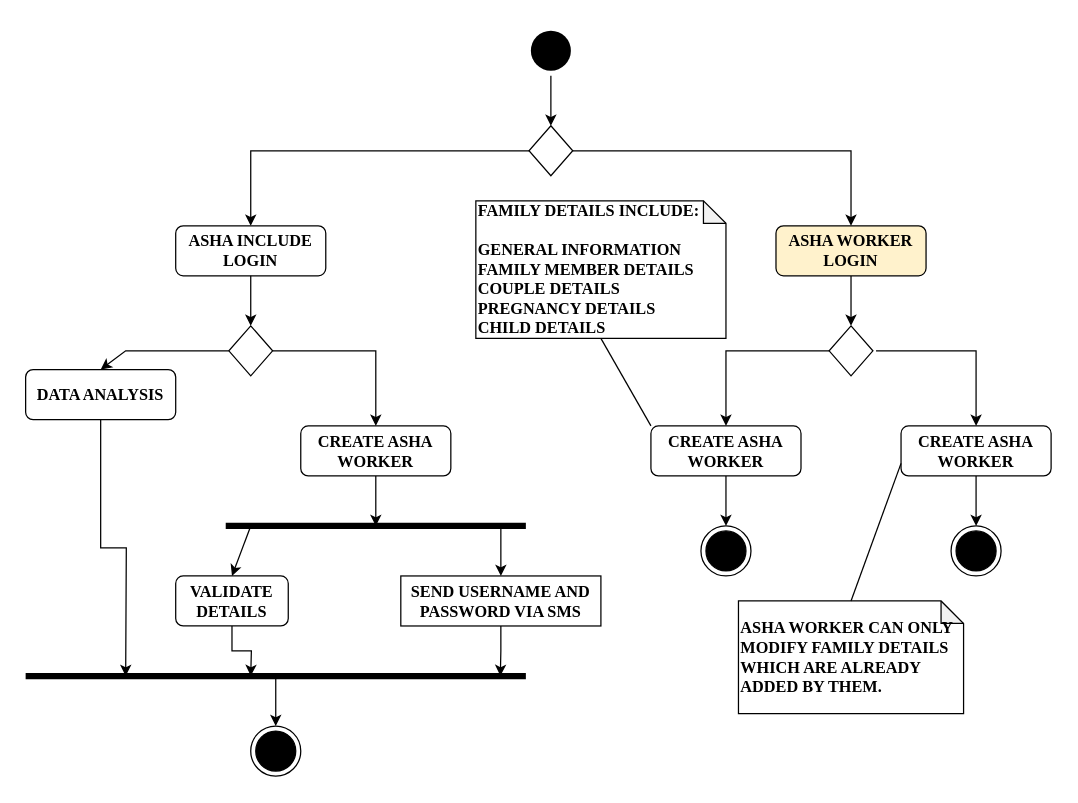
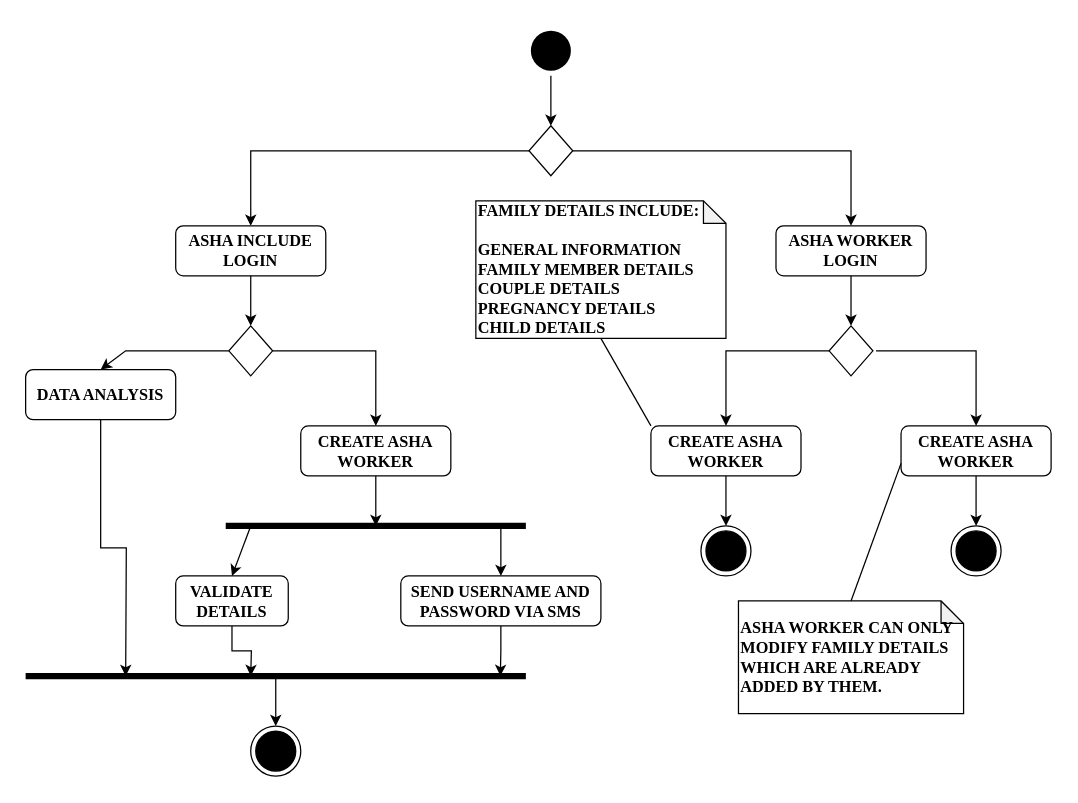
(851, 251) -> (851, 251)
(501, 601) -> (501, 601)
